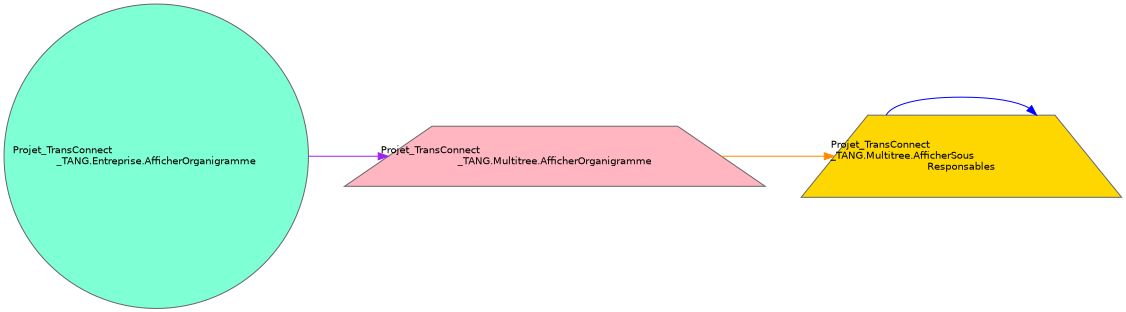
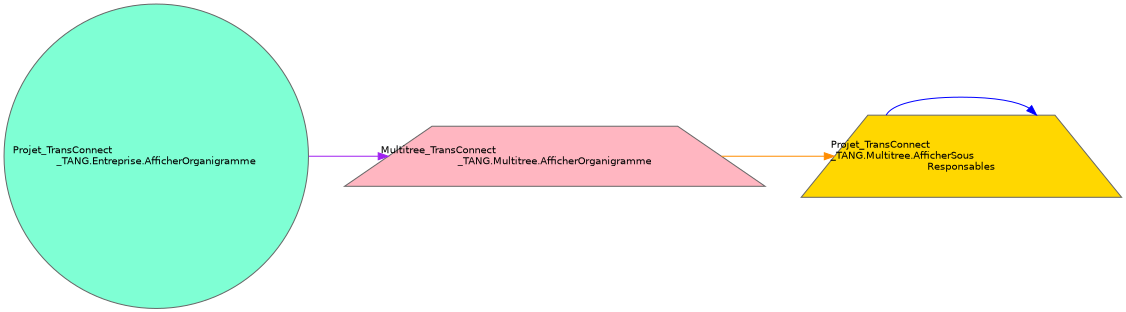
(555, 156) -> (555, 156)
